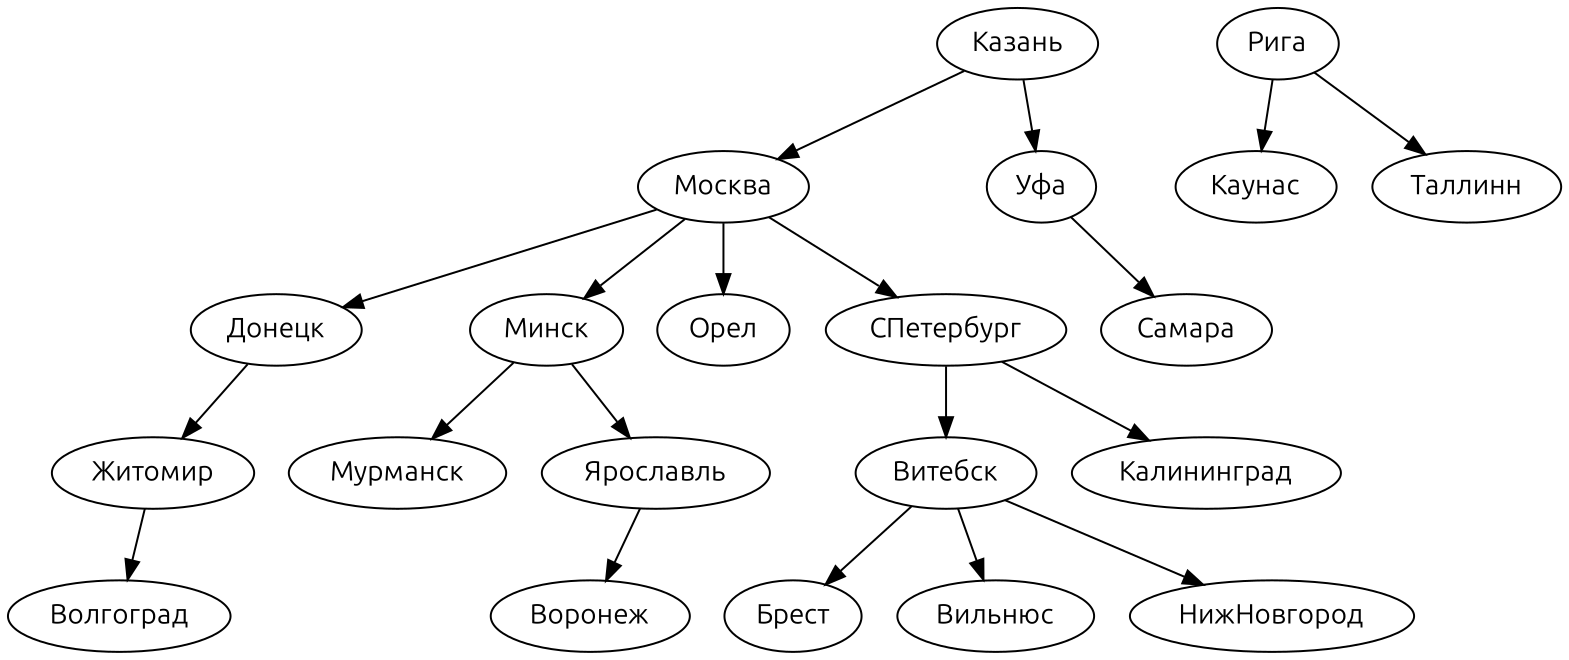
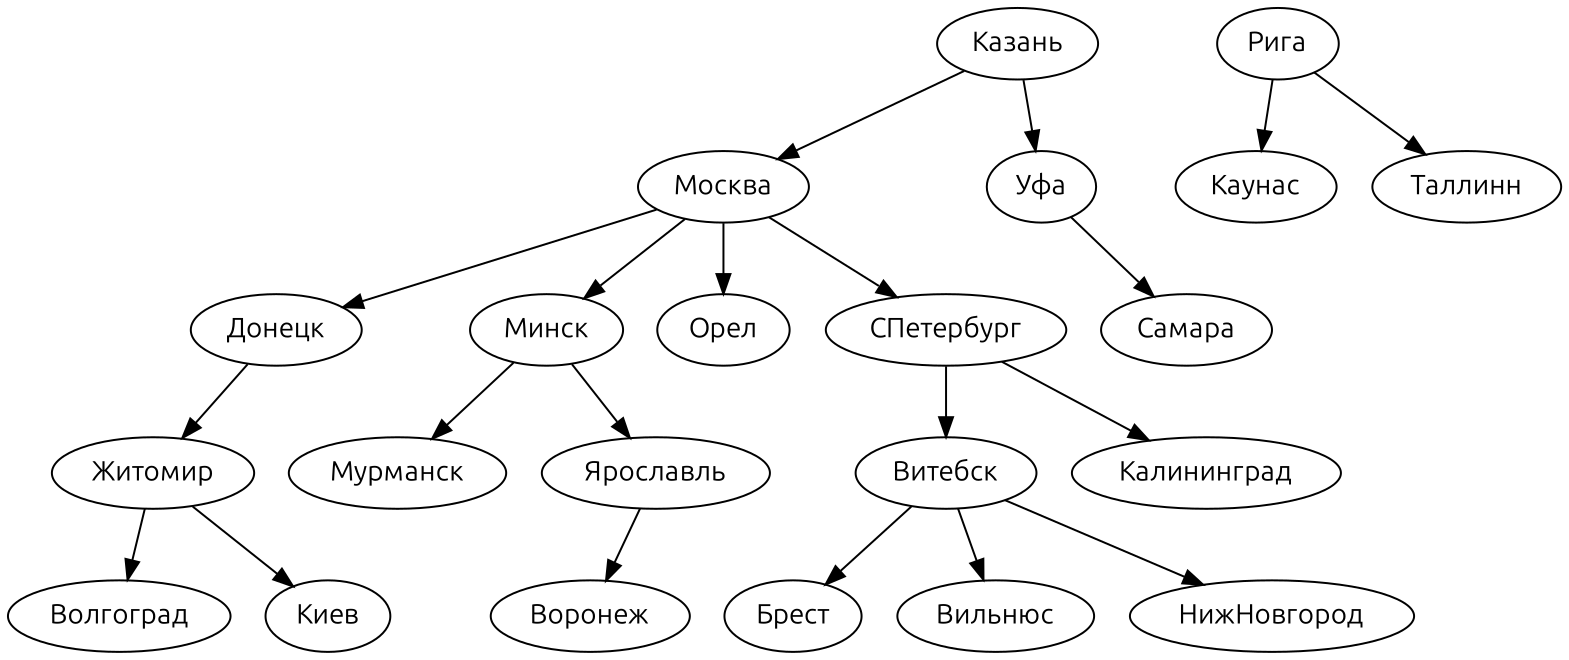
none -> (328, 616)
